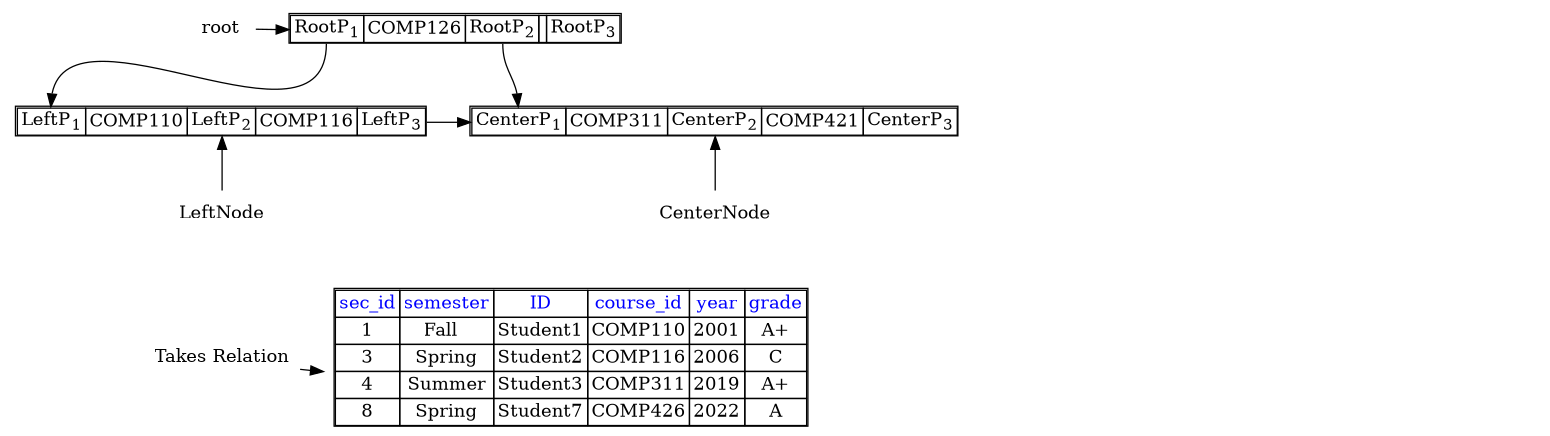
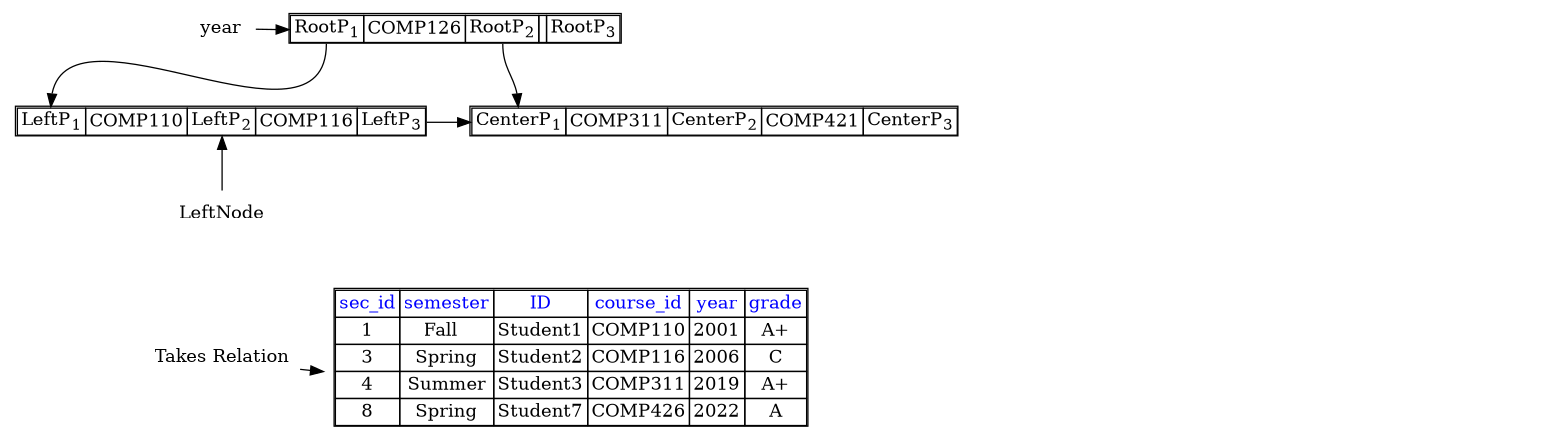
(221, 28) -> (221, 28)
(715, 214) -> none
